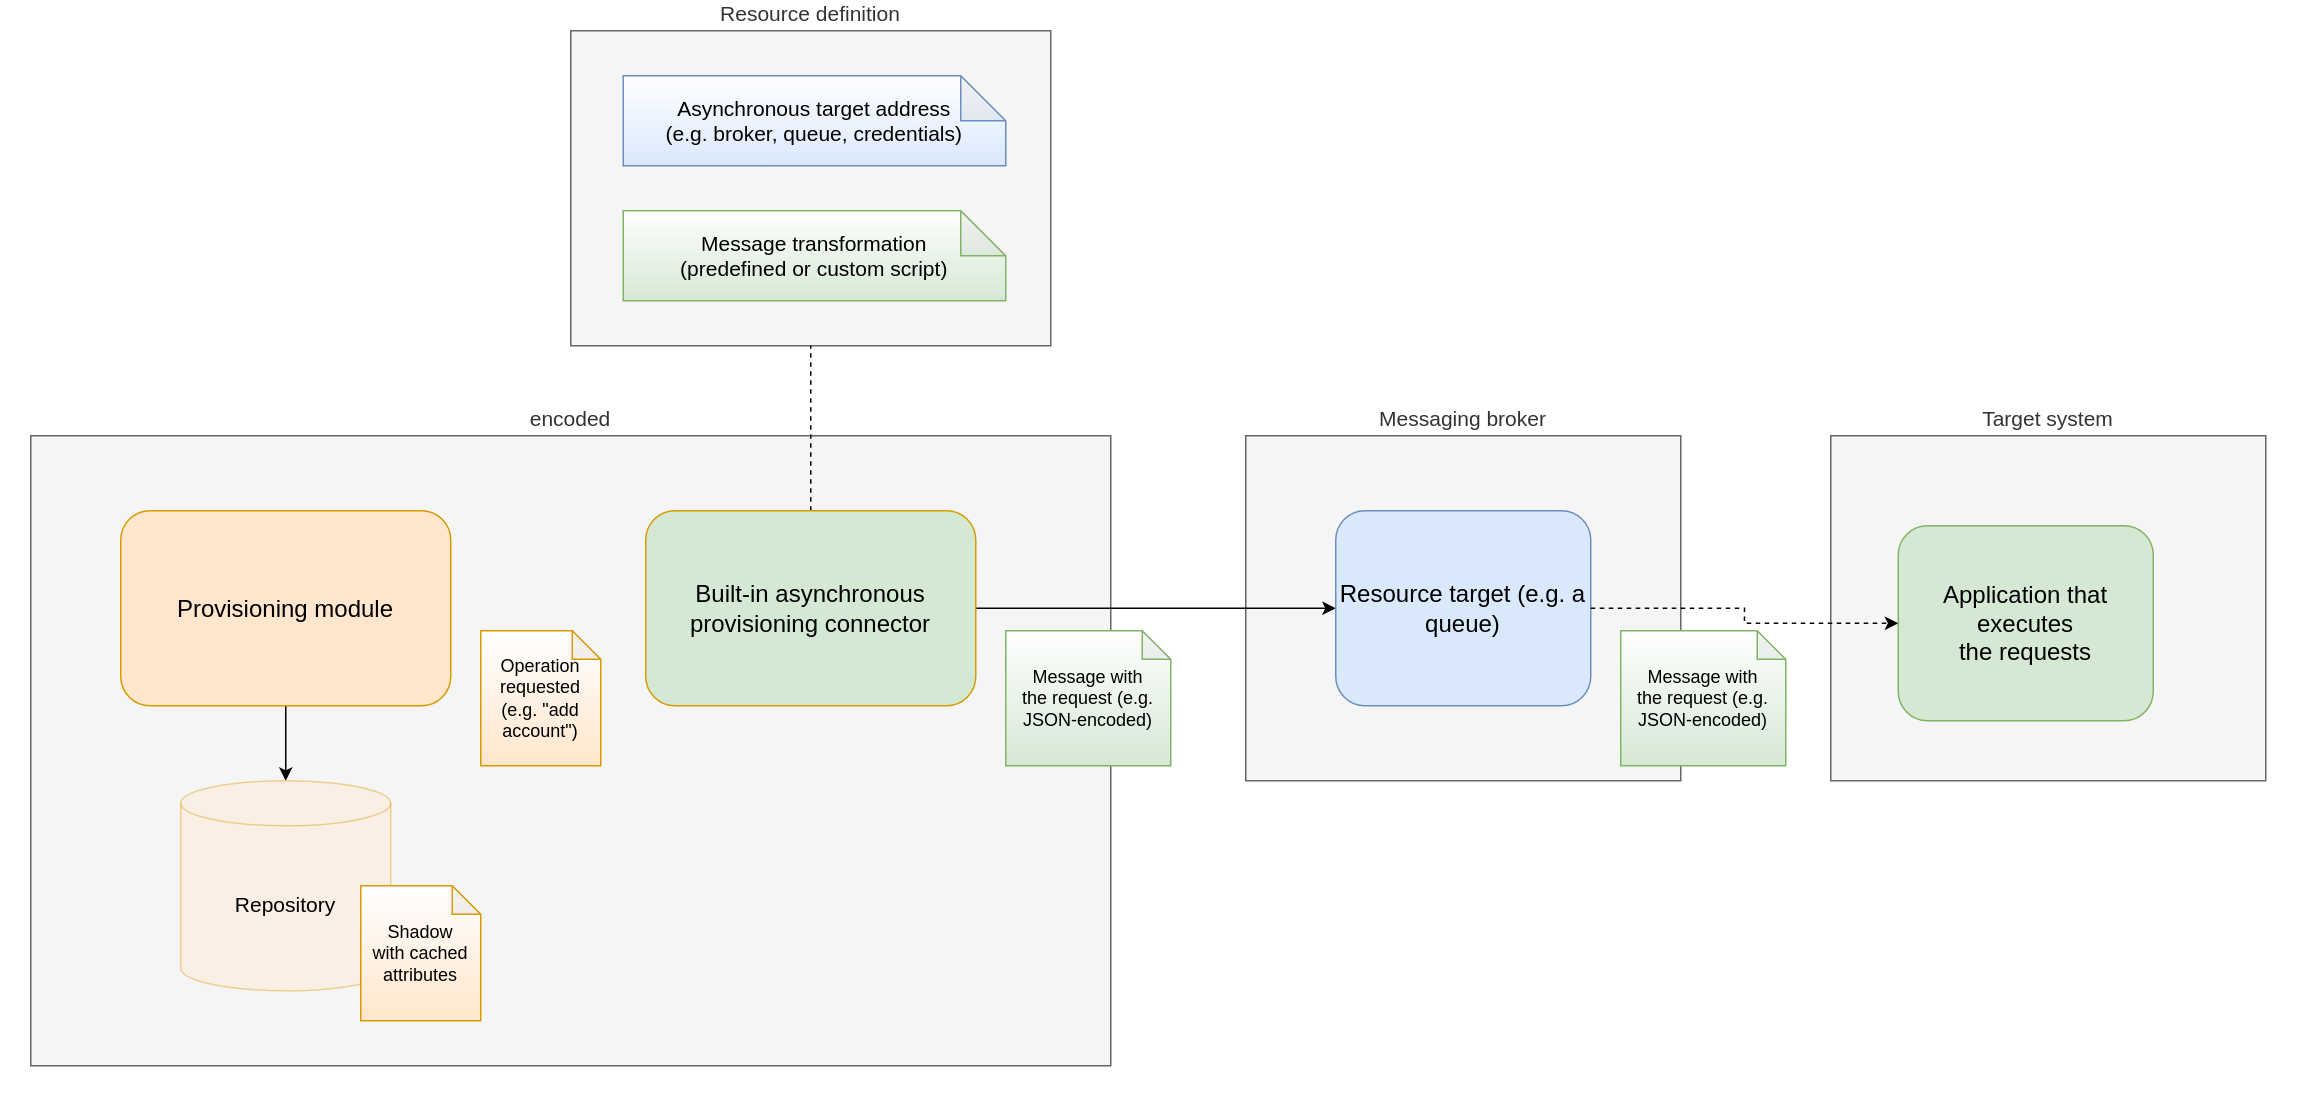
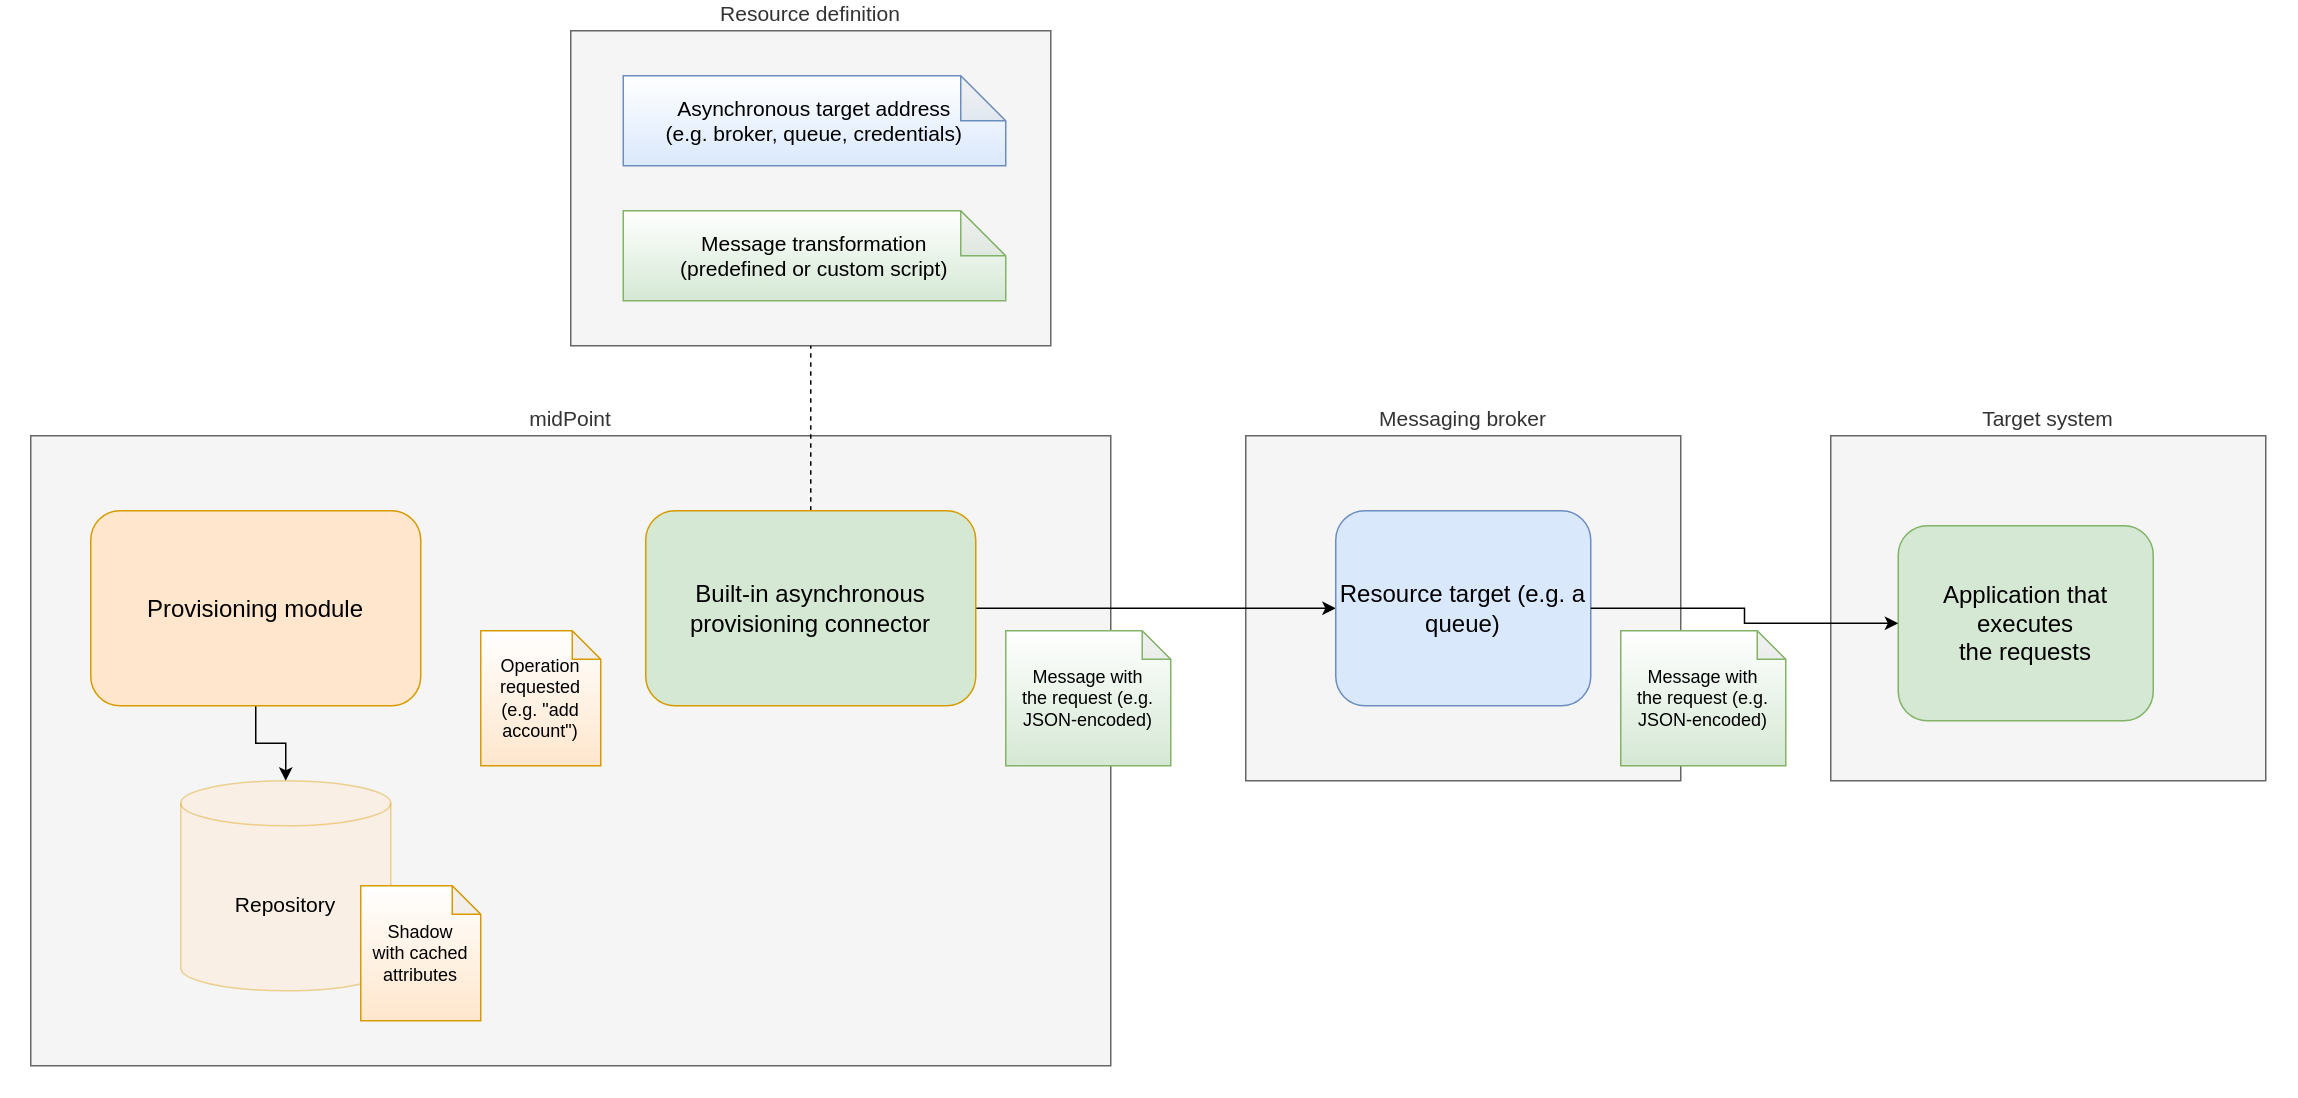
(571, 419) -> (571, 419)
(286, 608) -> (256, 608)
(1745, 612) -> (1745, 612)
